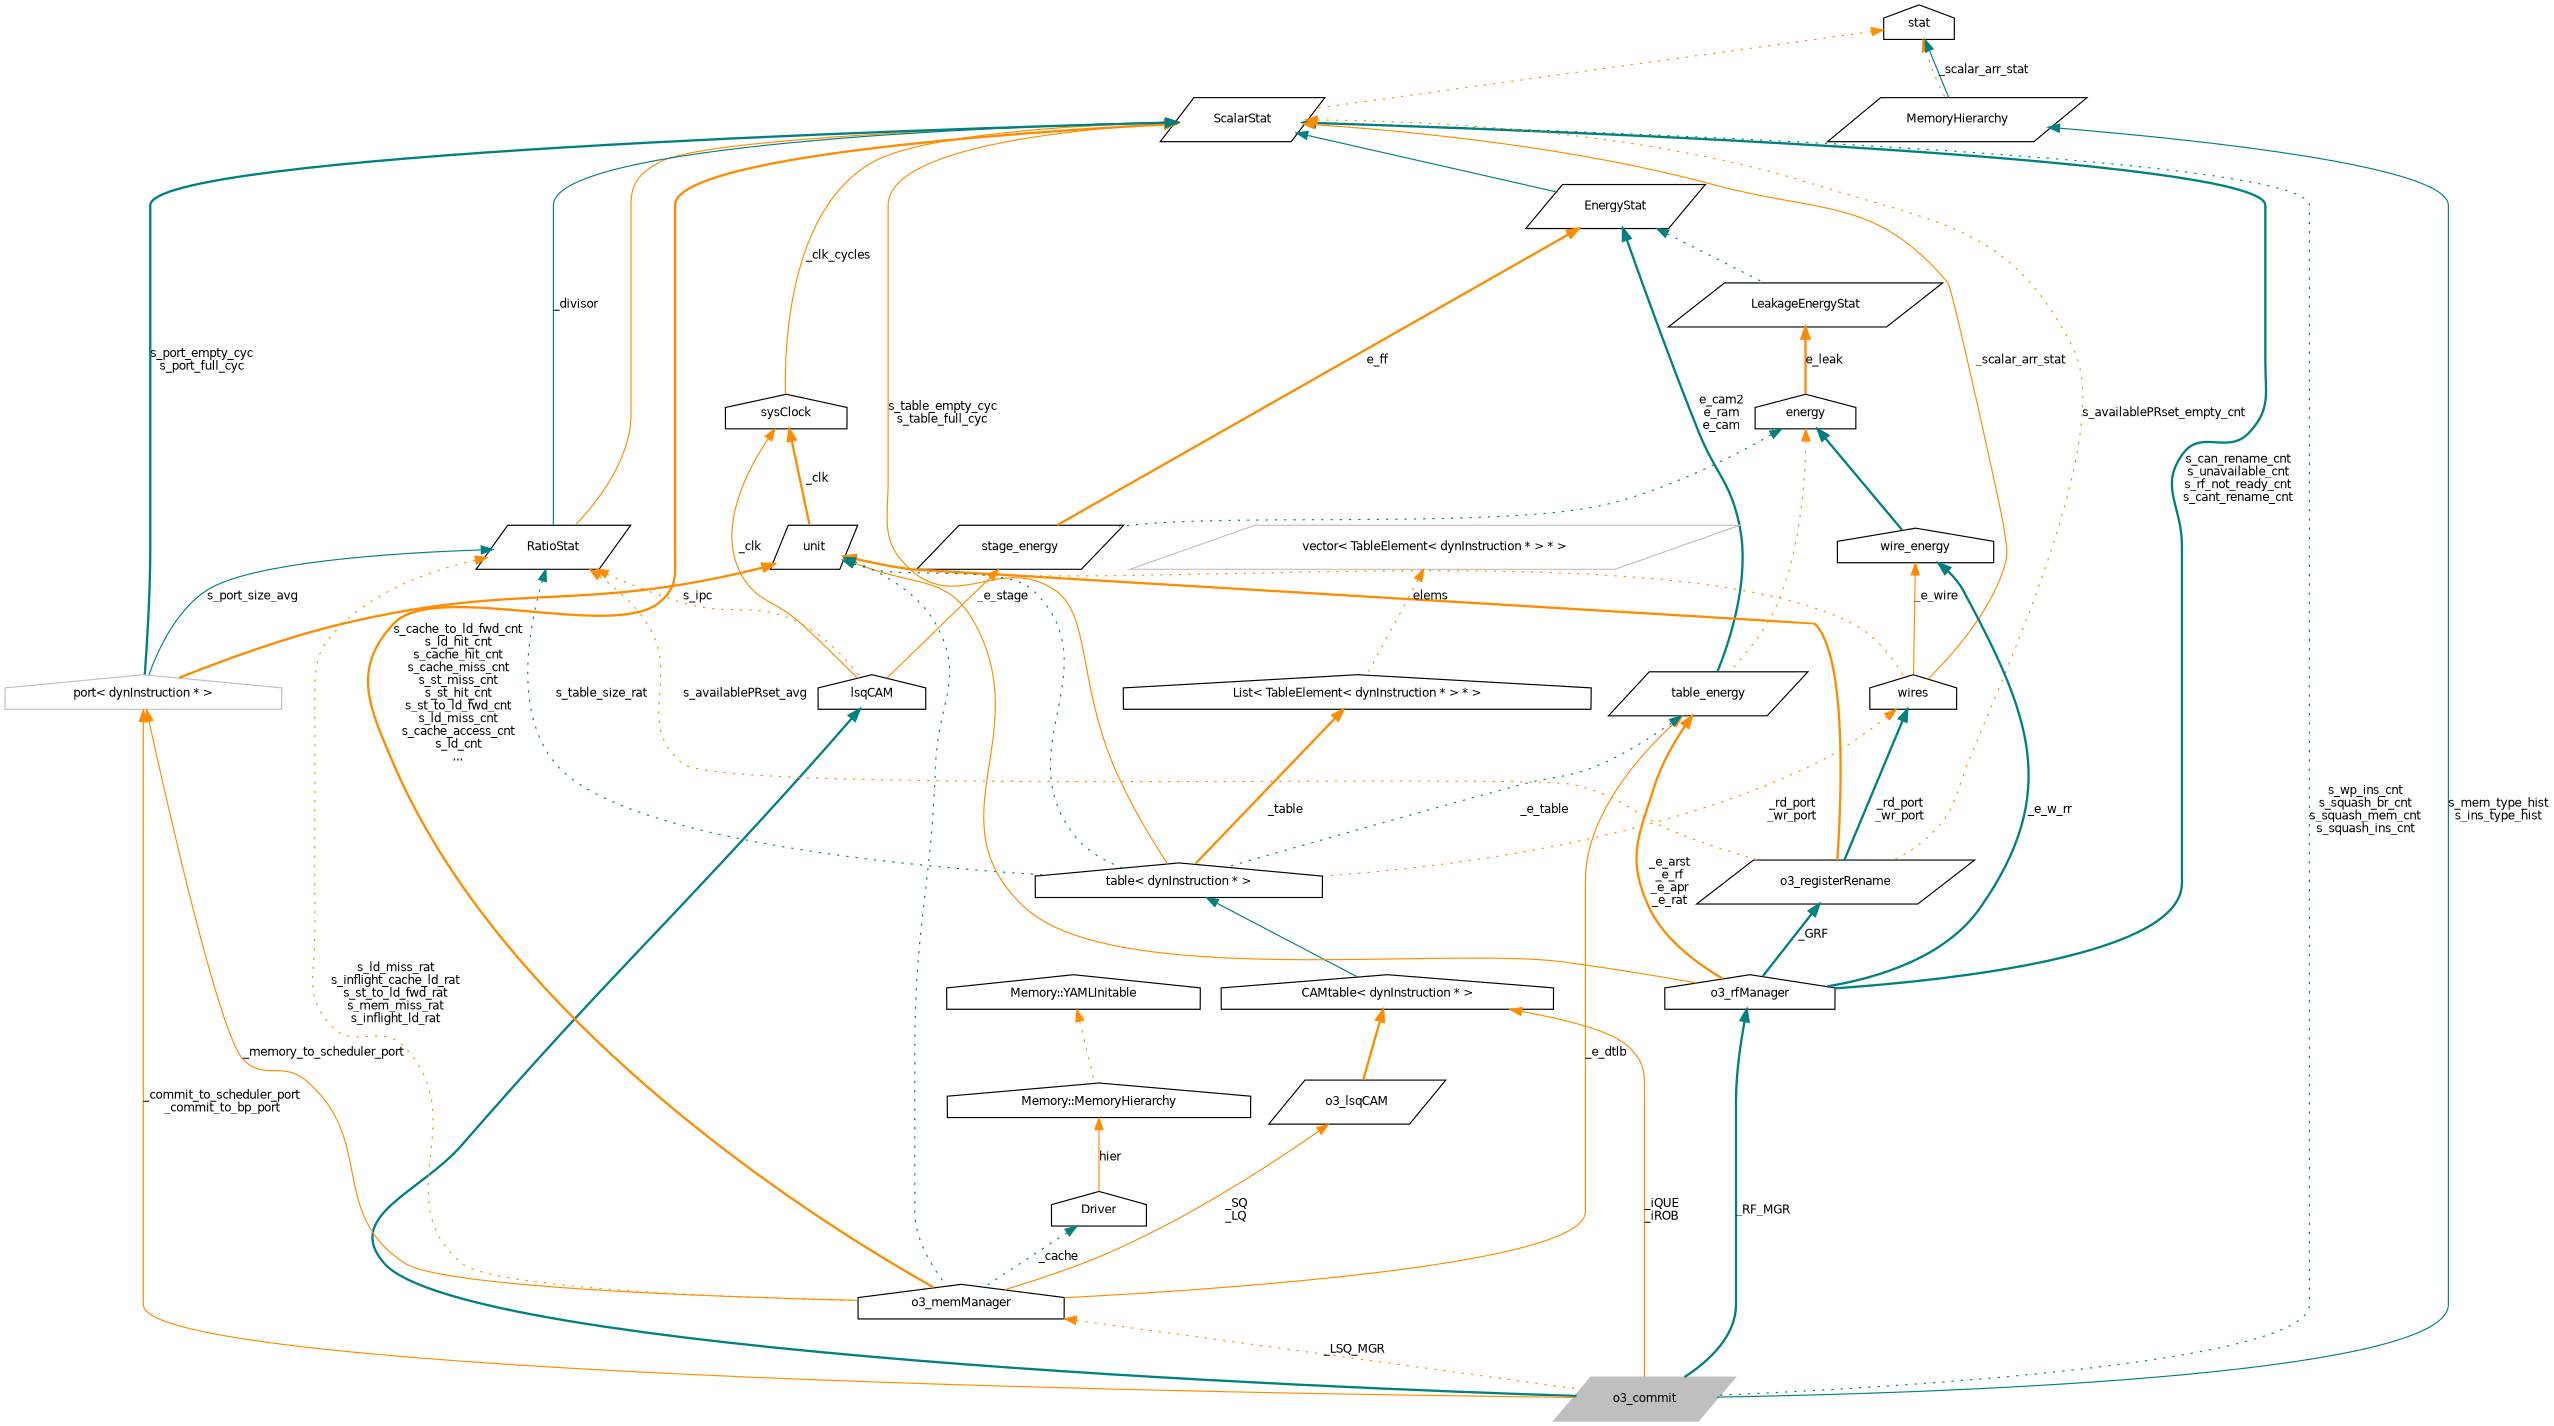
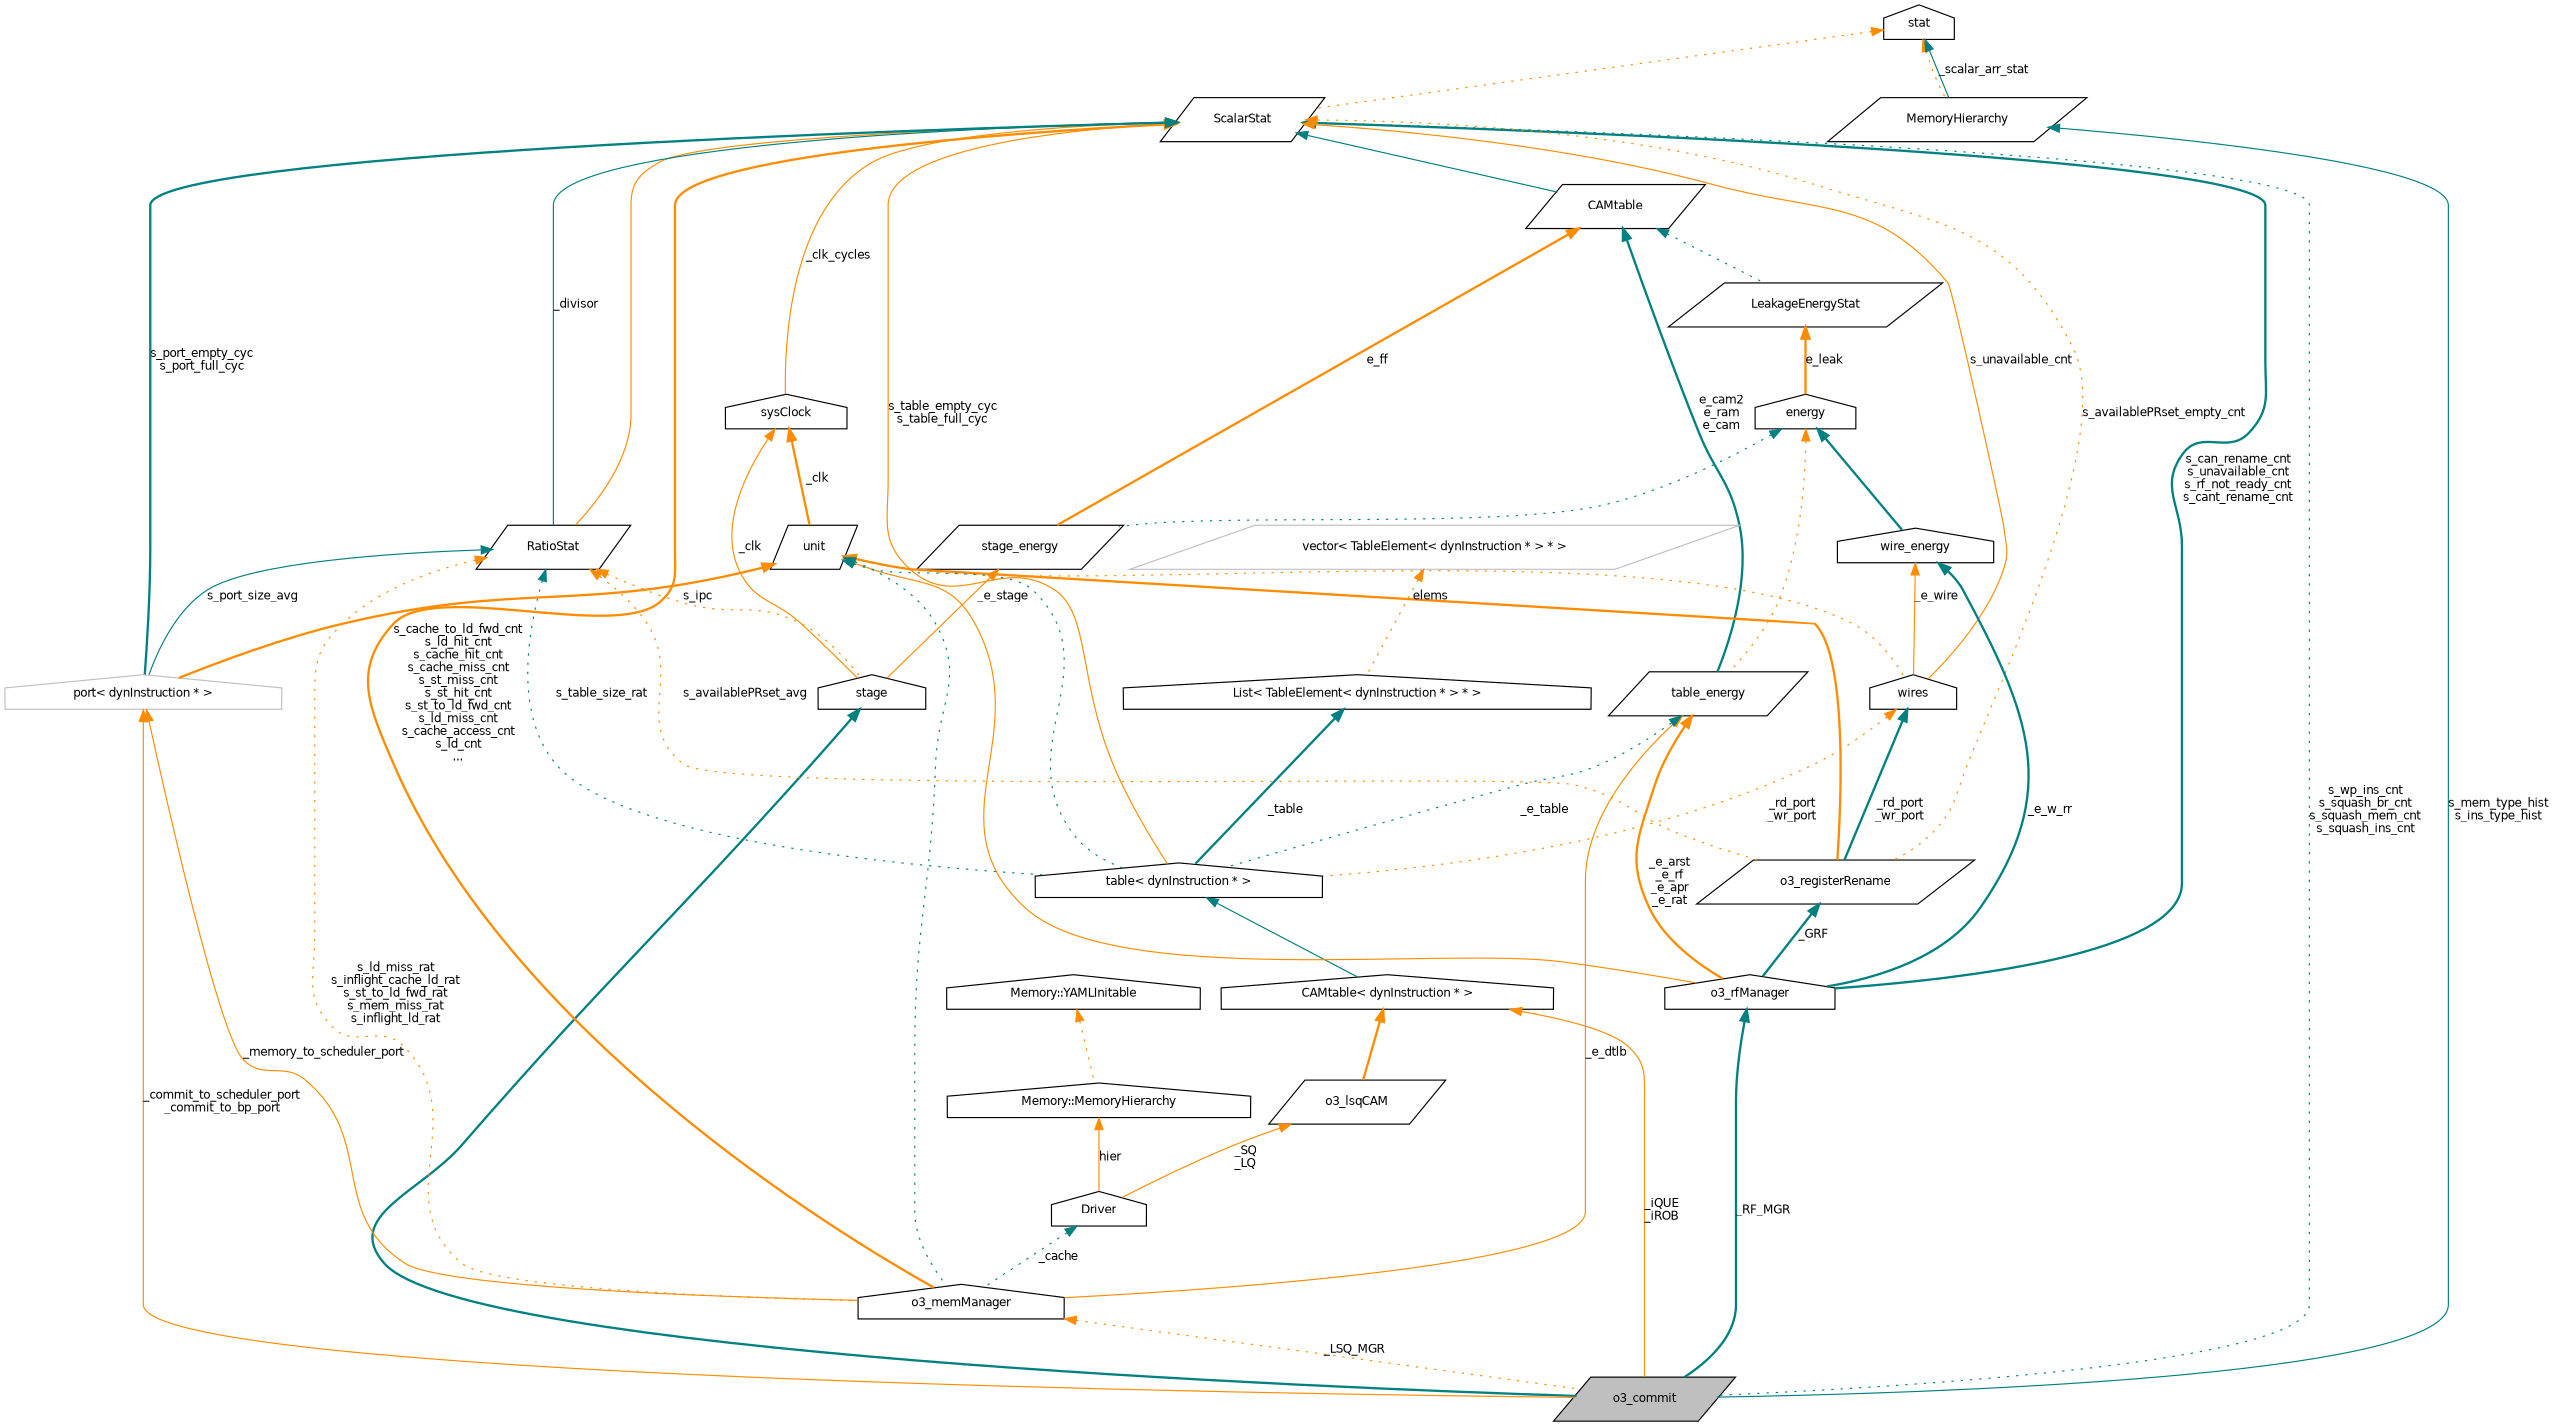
(1616, 207) -> (1616, 207)
(2021, 361) -> (2021, 361)
(872, 694) -> (872, 694)
(1265, 791) -> (1265, 791)
(1168, 1224) -> (1200, 1160)
(1644, 1399) -> (1644, 1399)
